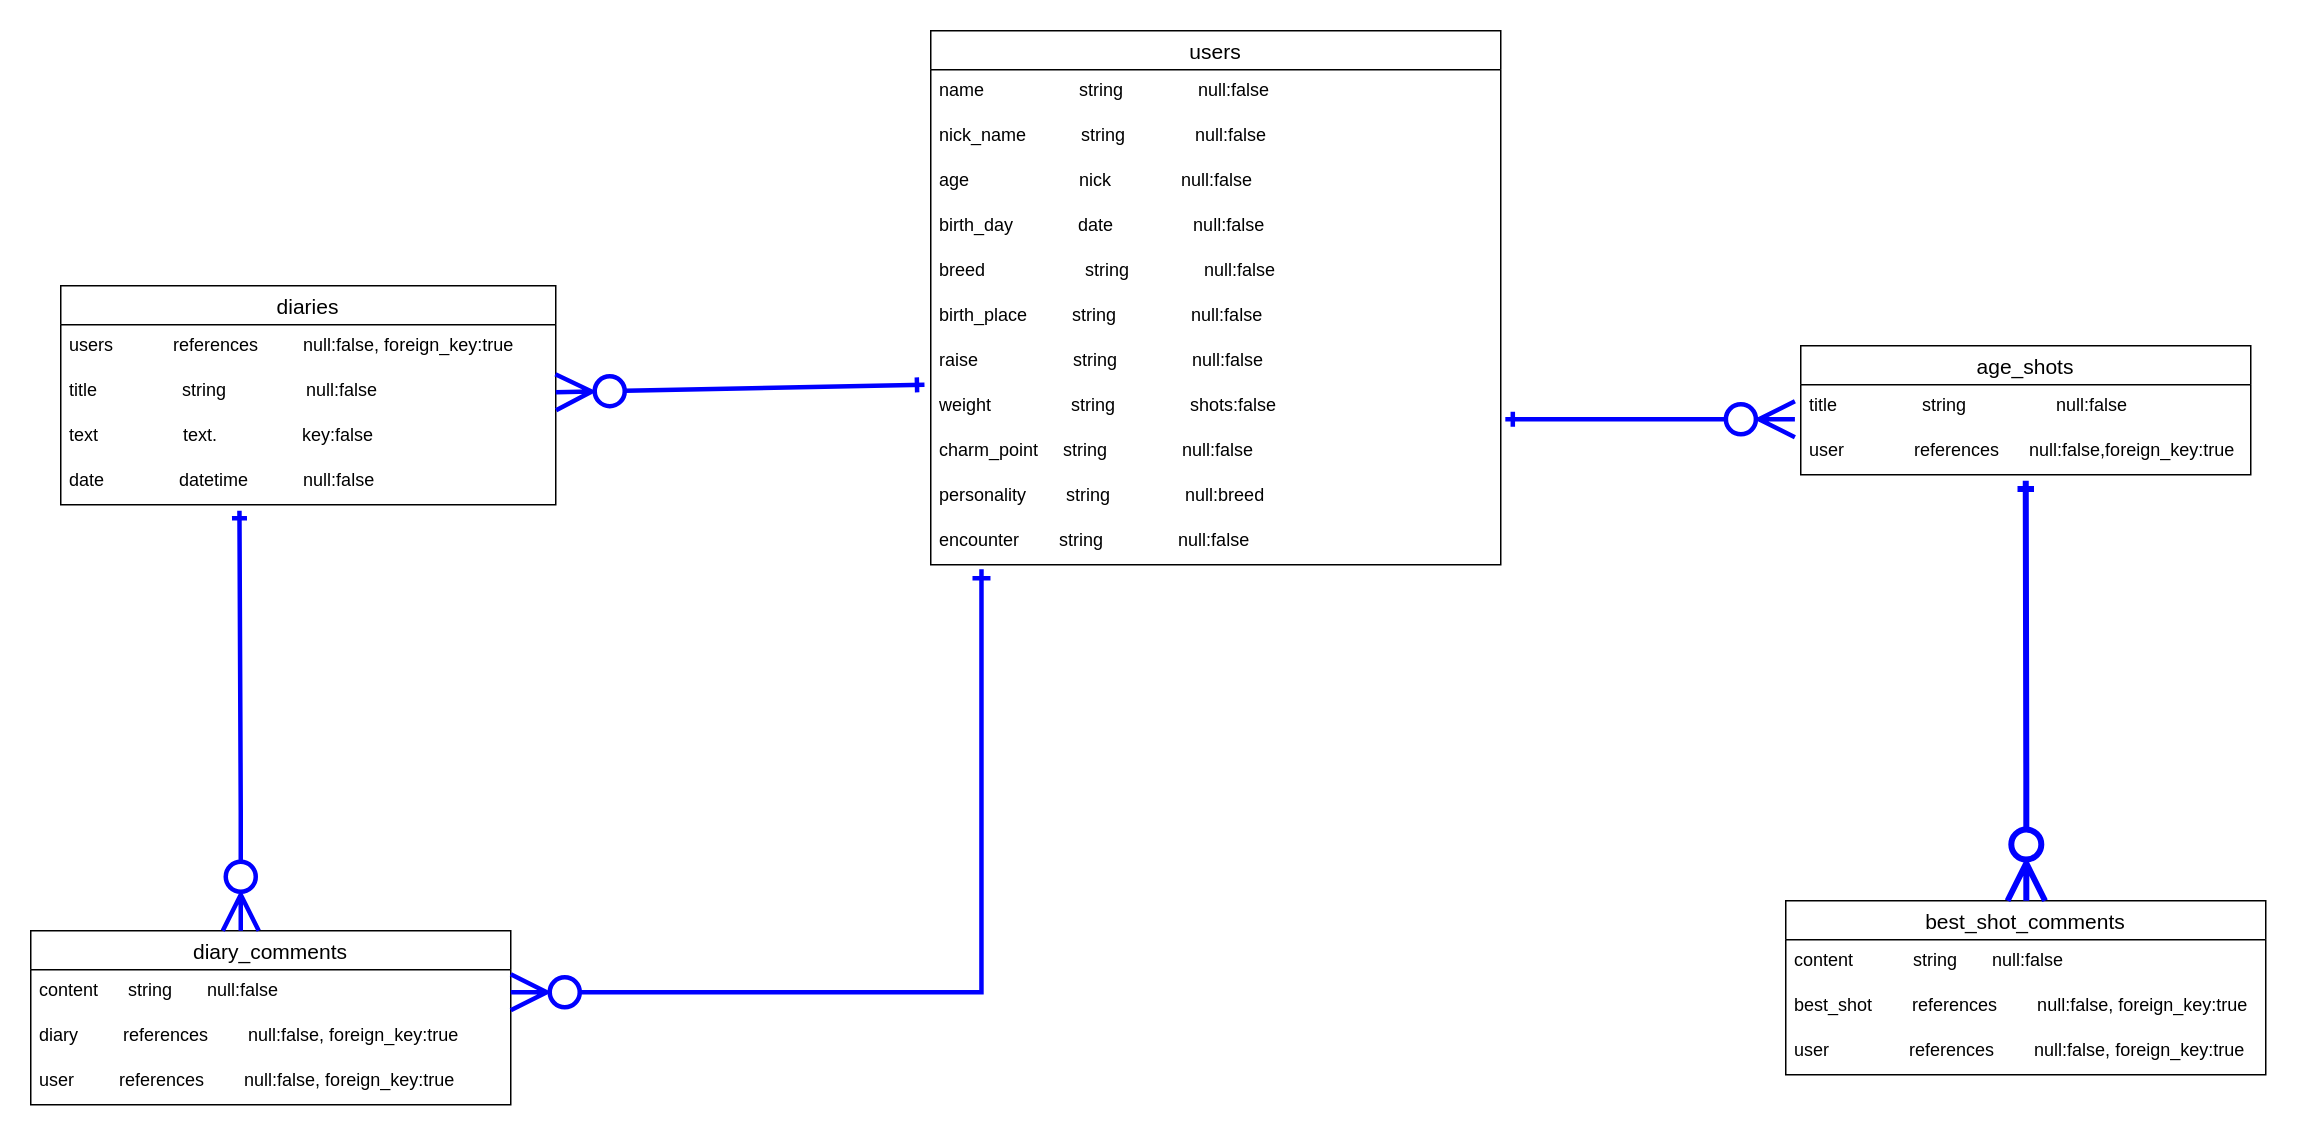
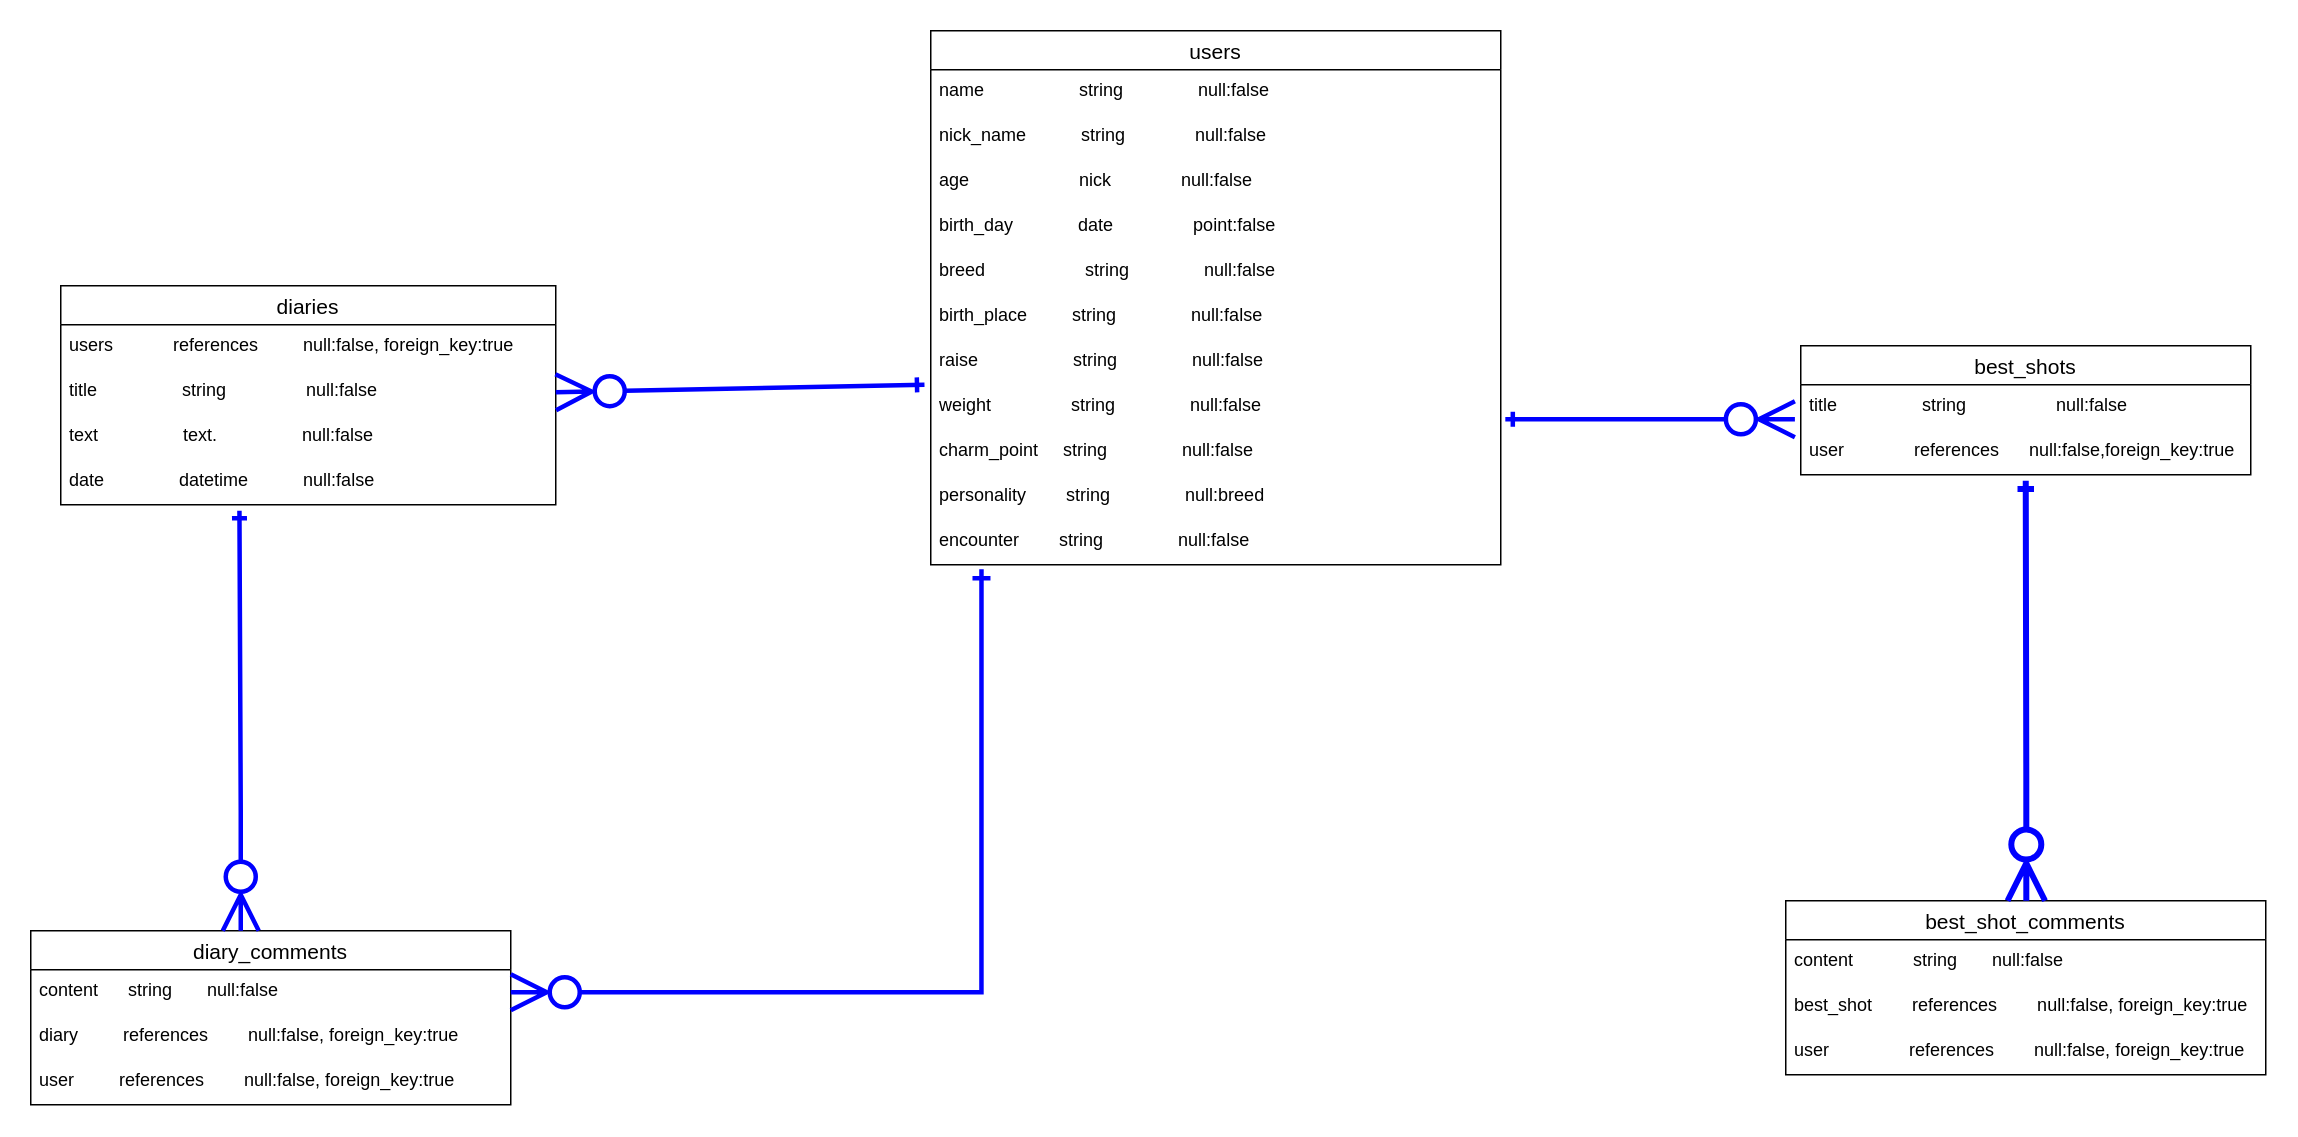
(1157, 225) -> (1164, 225)
(2025, 367) -> (2025, 367)
(1167, 405) -> (1157, 405)
(287, 435) -> (287, 435)
